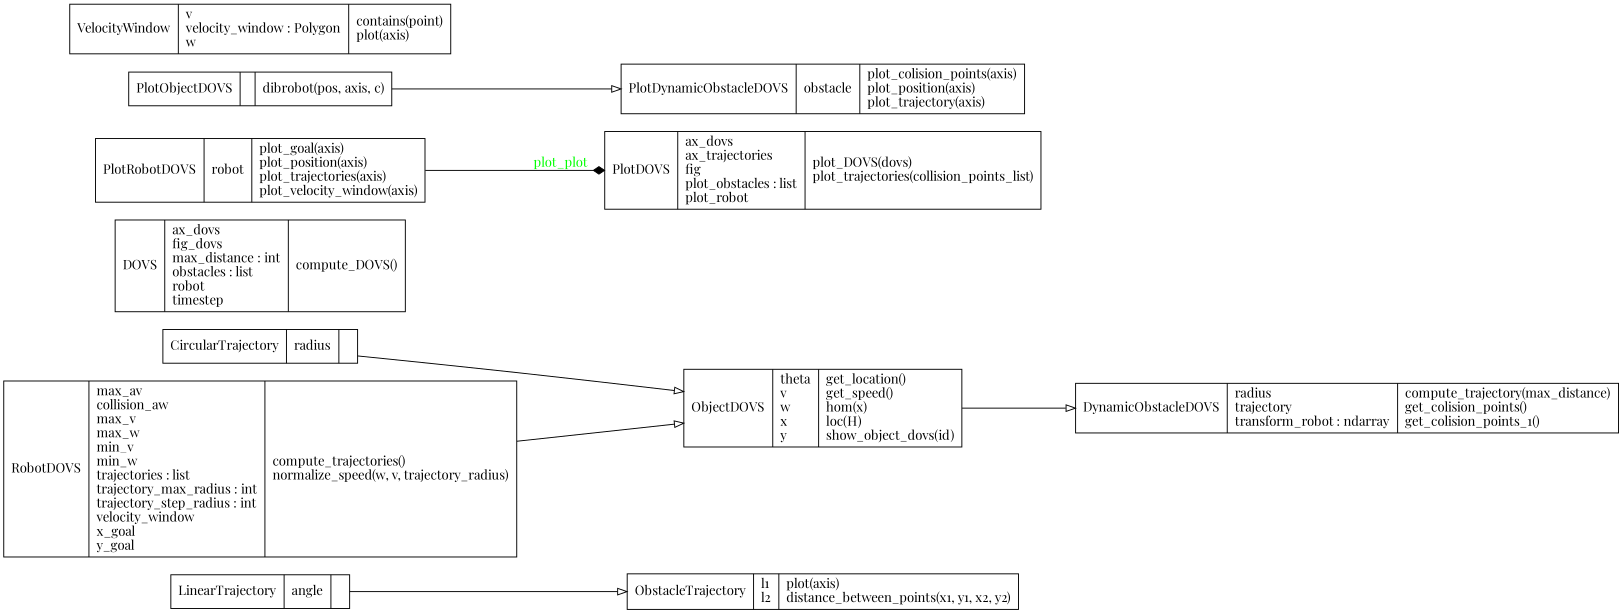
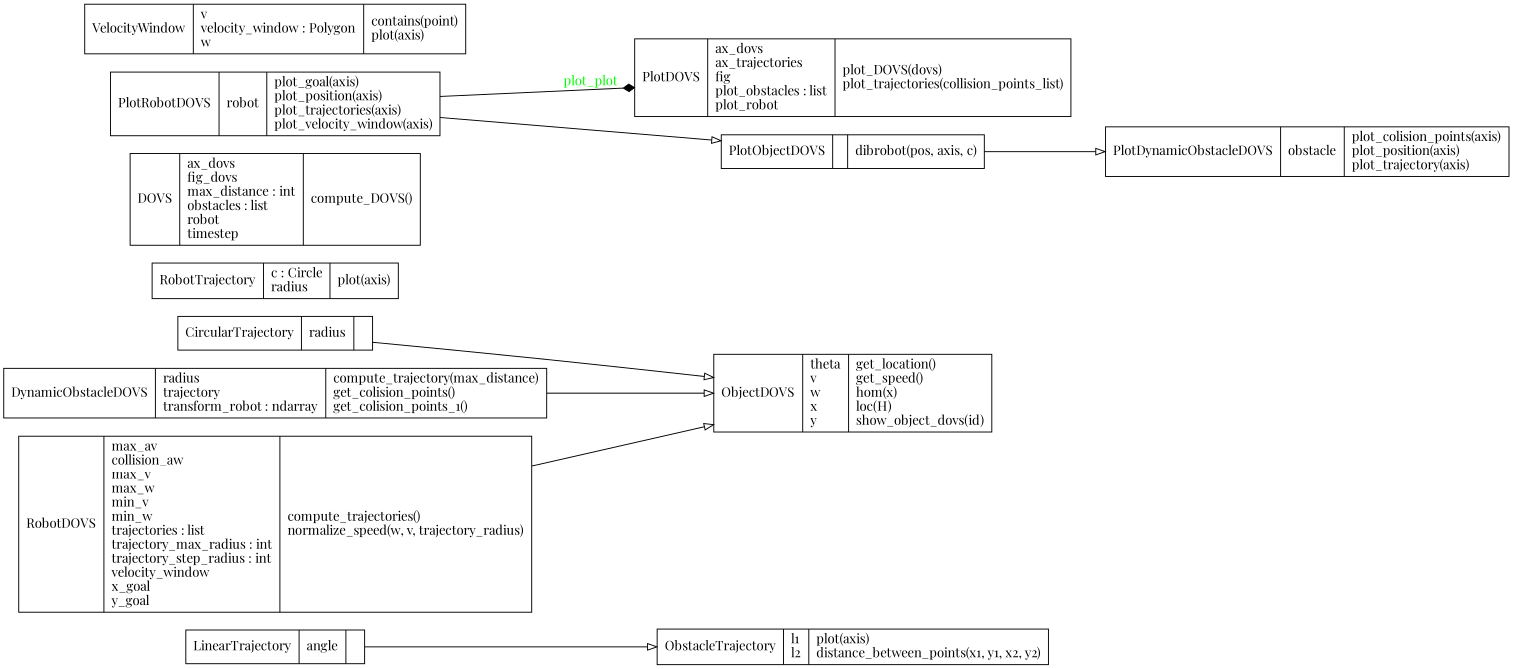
none -> (576, 129)
none -> (275, 281)
(1014, 408) -> (625, 393)
